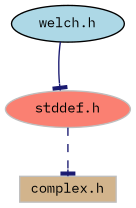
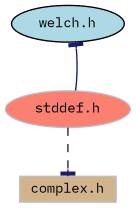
(59, 63) -> (77, 70)
